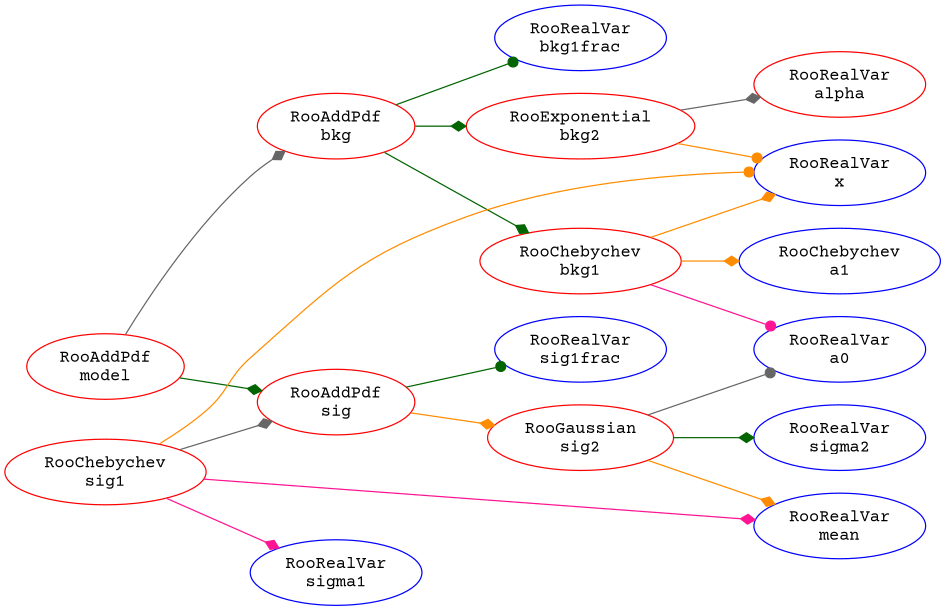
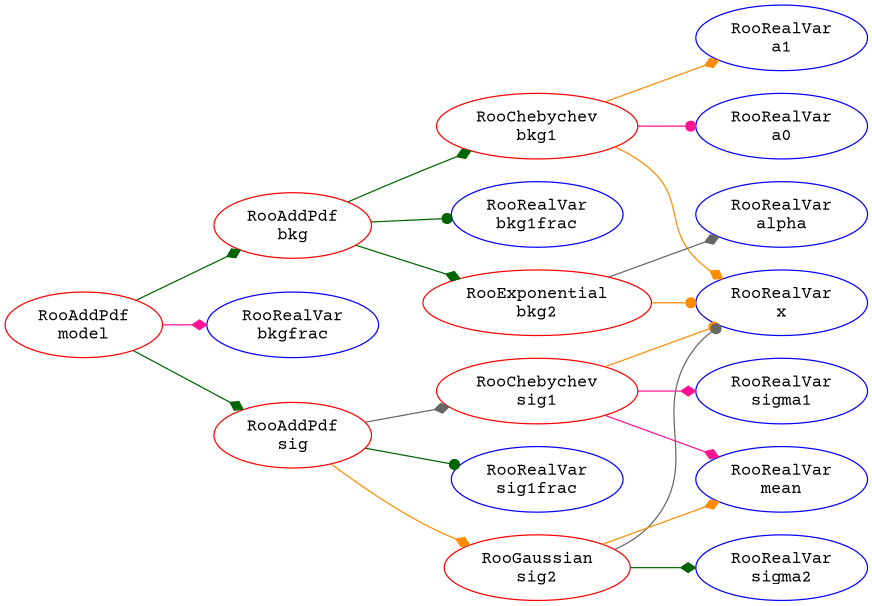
(840, 84) -> (782, 214)
(191, 241) -> (182, 278)
(840, 261) -> (782, 38)
none -> (293, 325)
(707, 395) -> (676, 454)
(219, 438) -> (400, 416)
